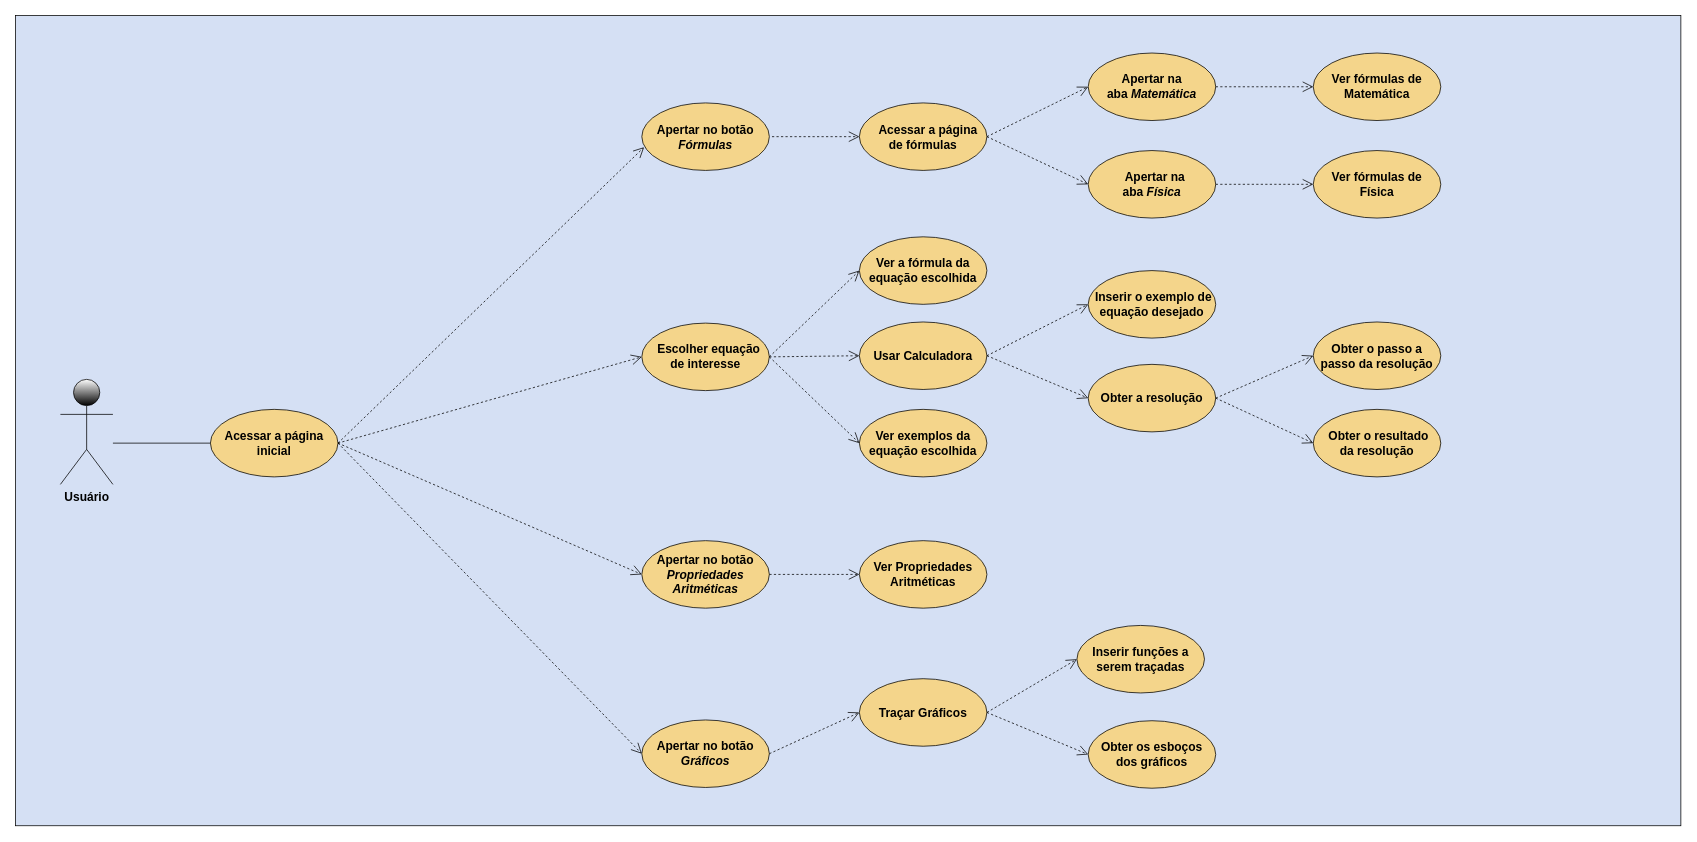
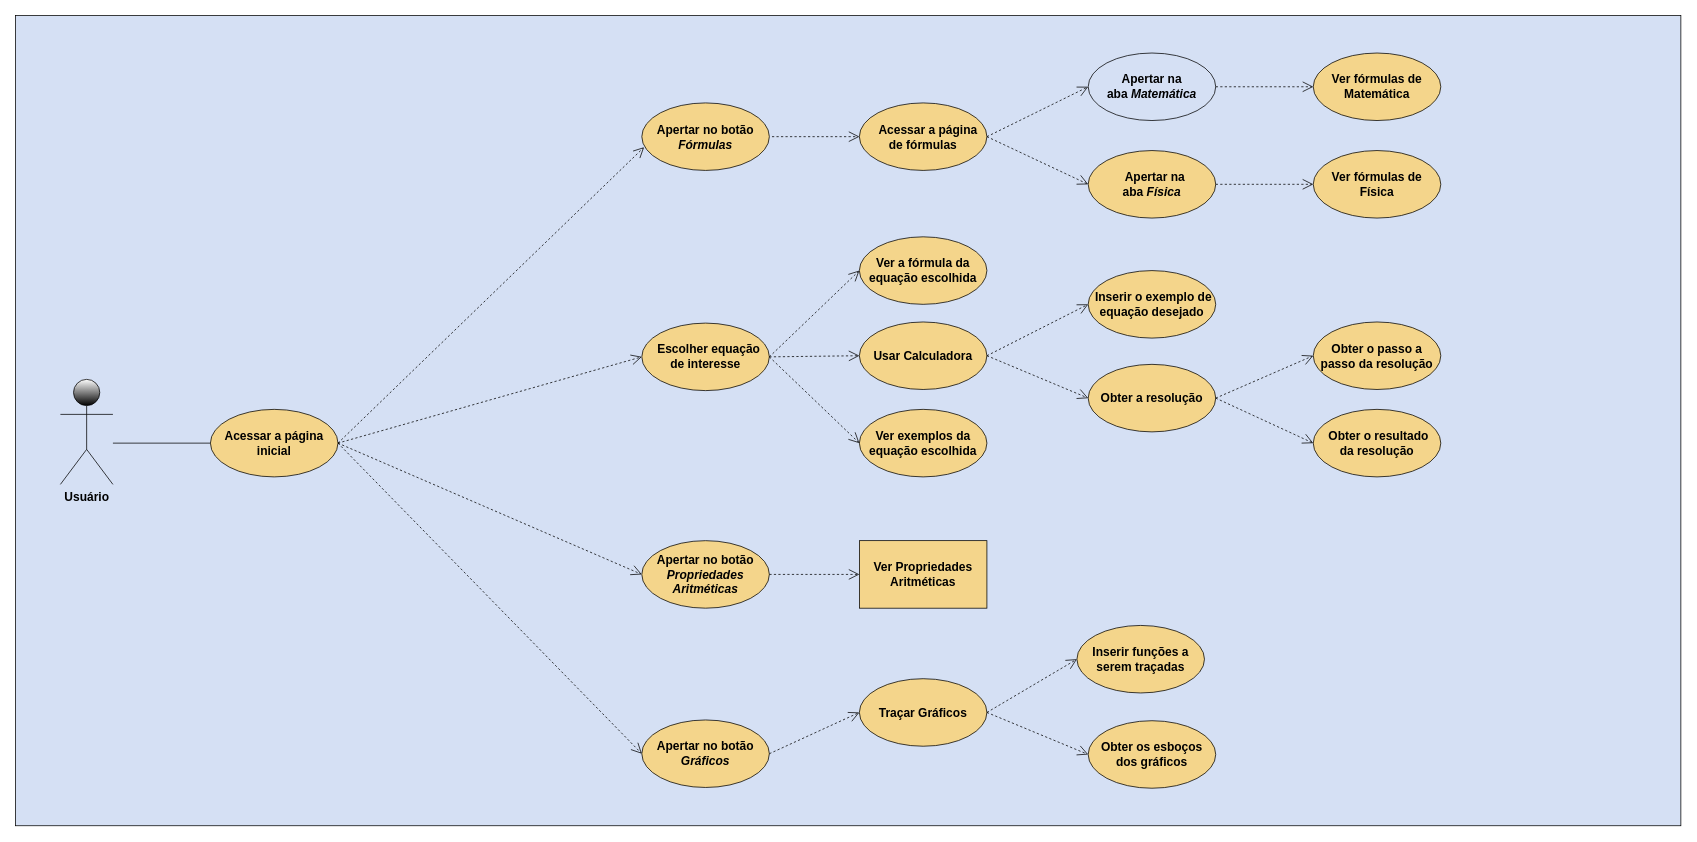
(1152, 87) -> (1152, 87)
(923, 574) -> (923, 574)
